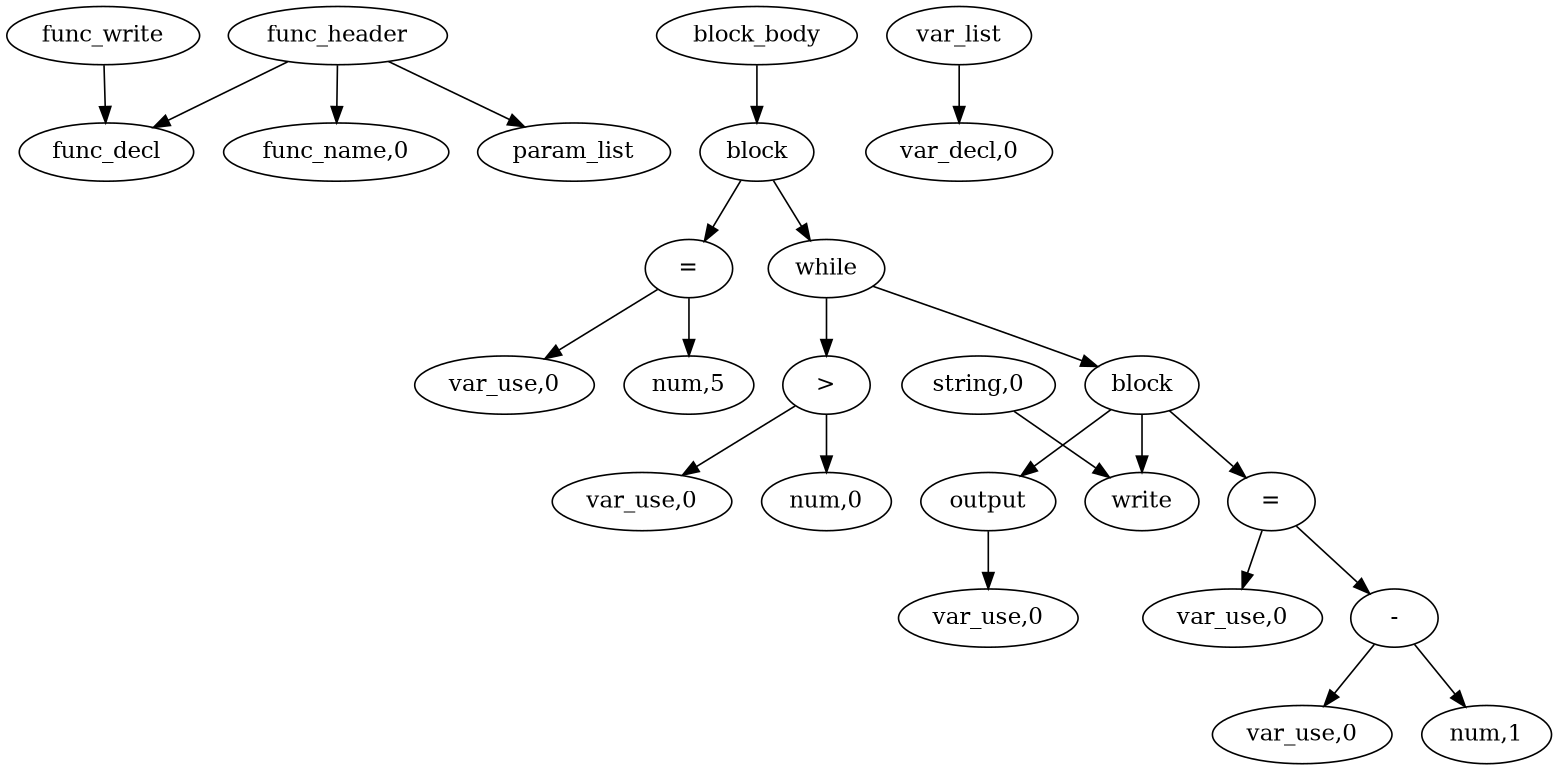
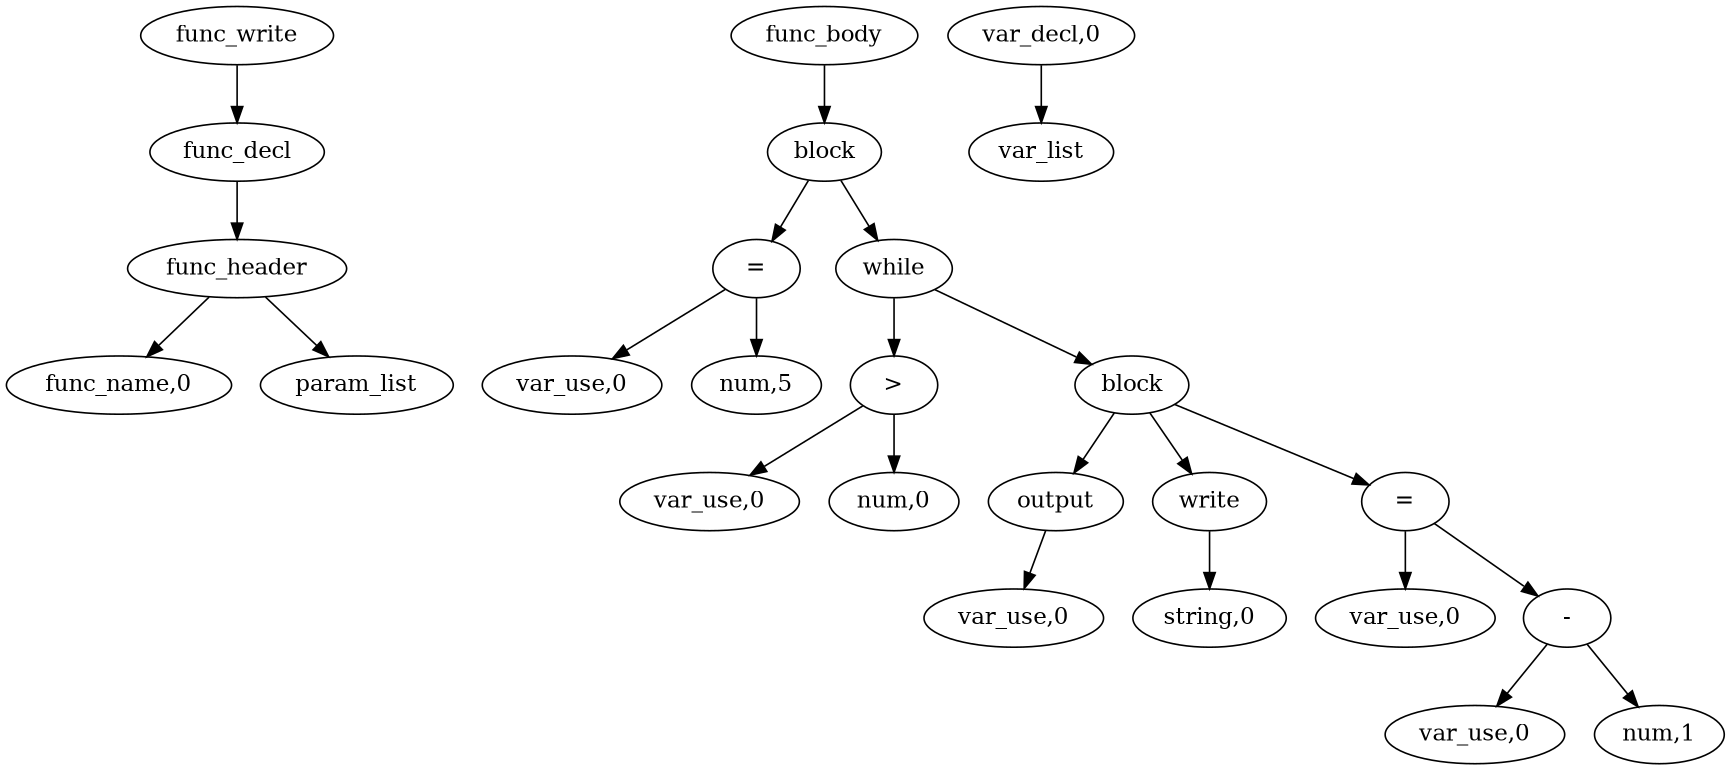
(757, 36) -> (824, 36)
(959, 86) -> (1041, 86)
(228, 91) -> (237, 202)
(1053, 438) -> (1210, 552)
